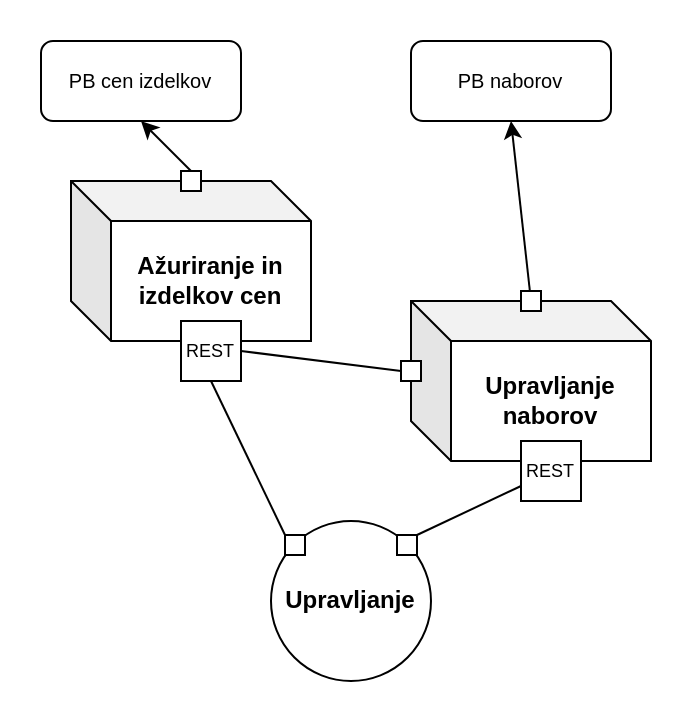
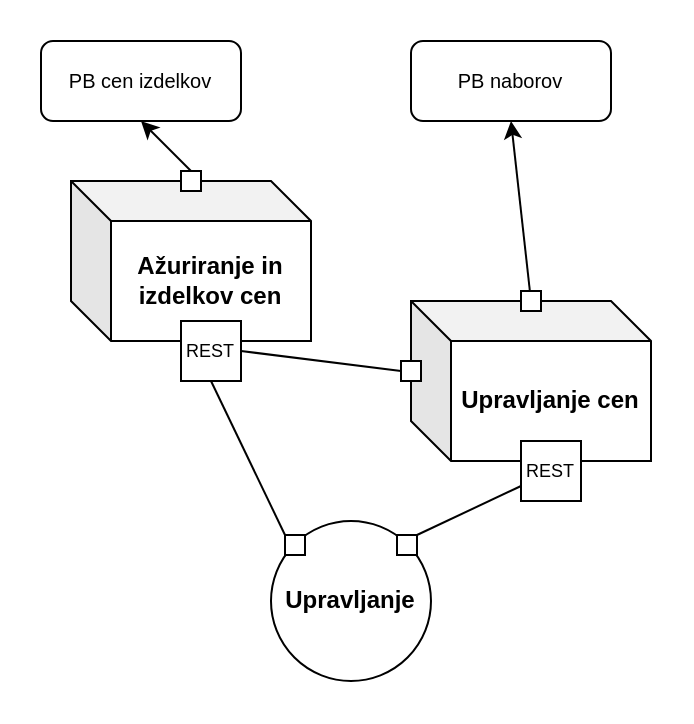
(551, 401) -> (551, 401)
